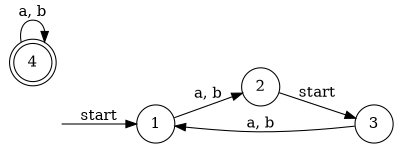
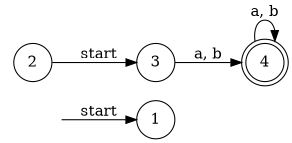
(203, 107) -> none
(270, 132) -> (203, 63)
